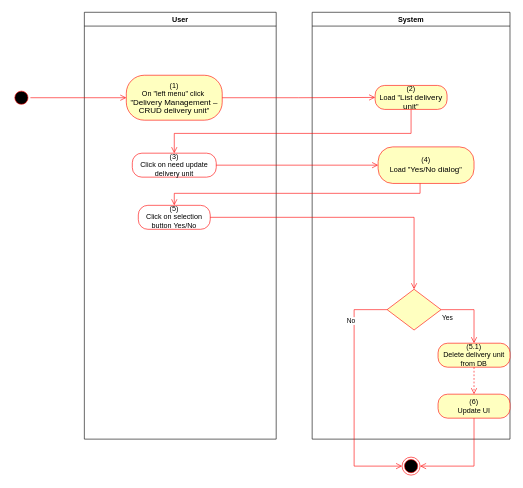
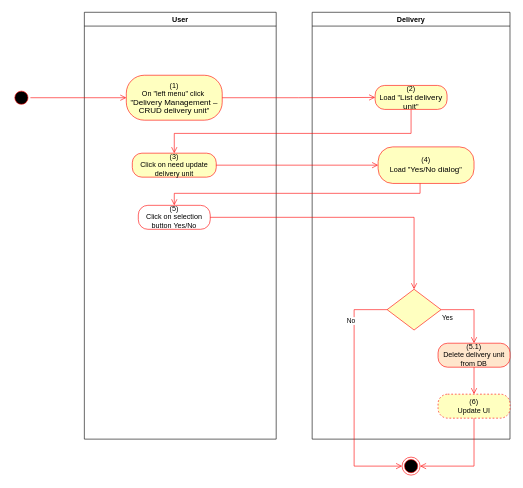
(411, 20) -> (411, 20)
(174, 165) -> (174, 165)
(474, 356) -> (474, 356)
(474, 380) -> (474, 380)
(474, 407) -> (474, 407)
